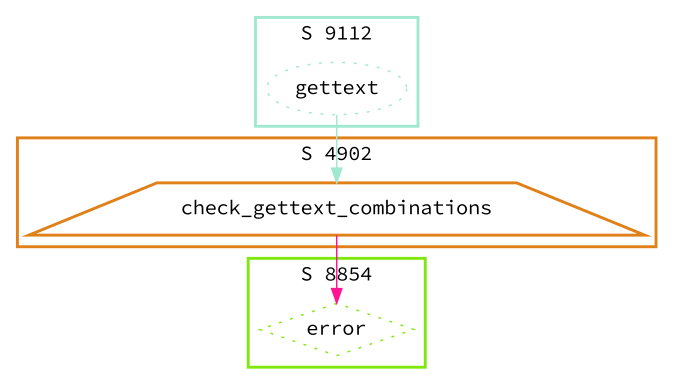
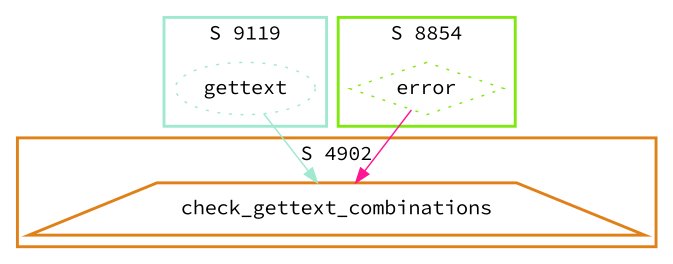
(337, 34) -> (245, 34)
(337, 267) -> (382, 148)
